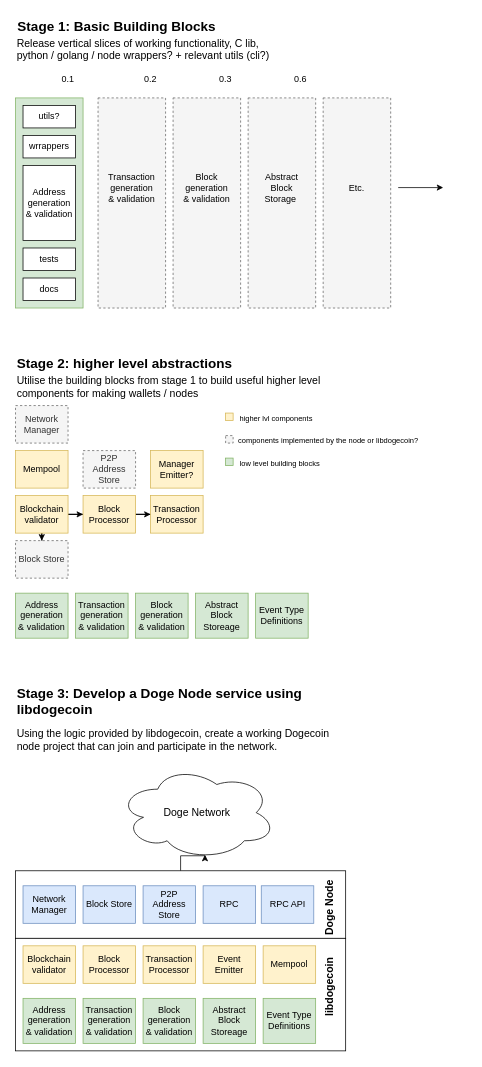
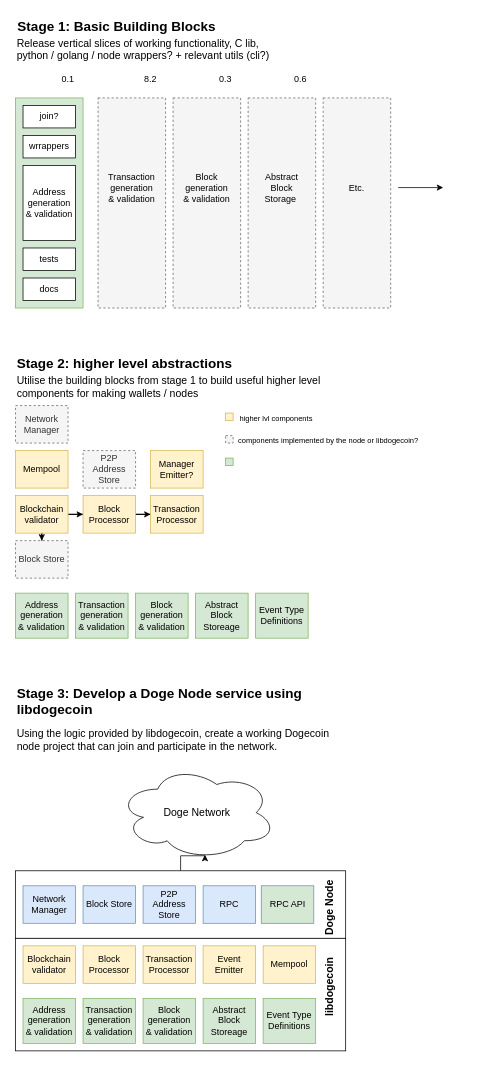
(150, 79) -> (150, 79)
(49, 117) -> (49, 117)
(280, 462) -> none
(287, 904) -> (287, 904)
